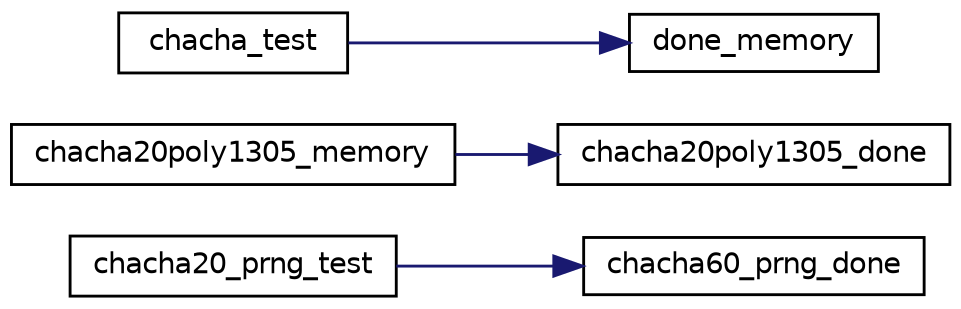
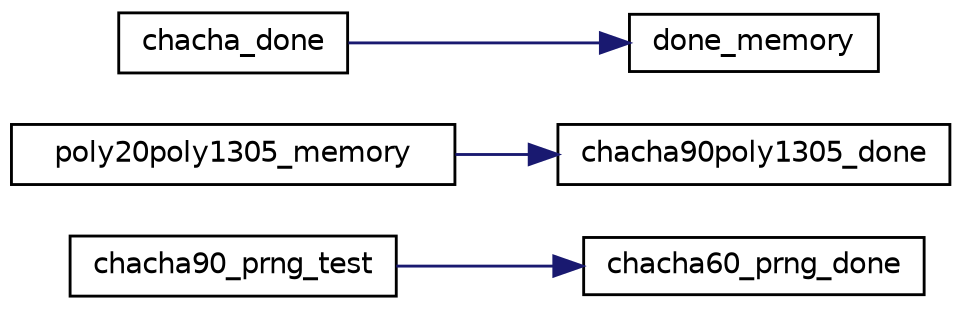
(233, 43) -> (233, 43)
(233, 154) -> (233, 154)
(754, 154) -> (754, 154)
(233, 266) -> (233, 266)
